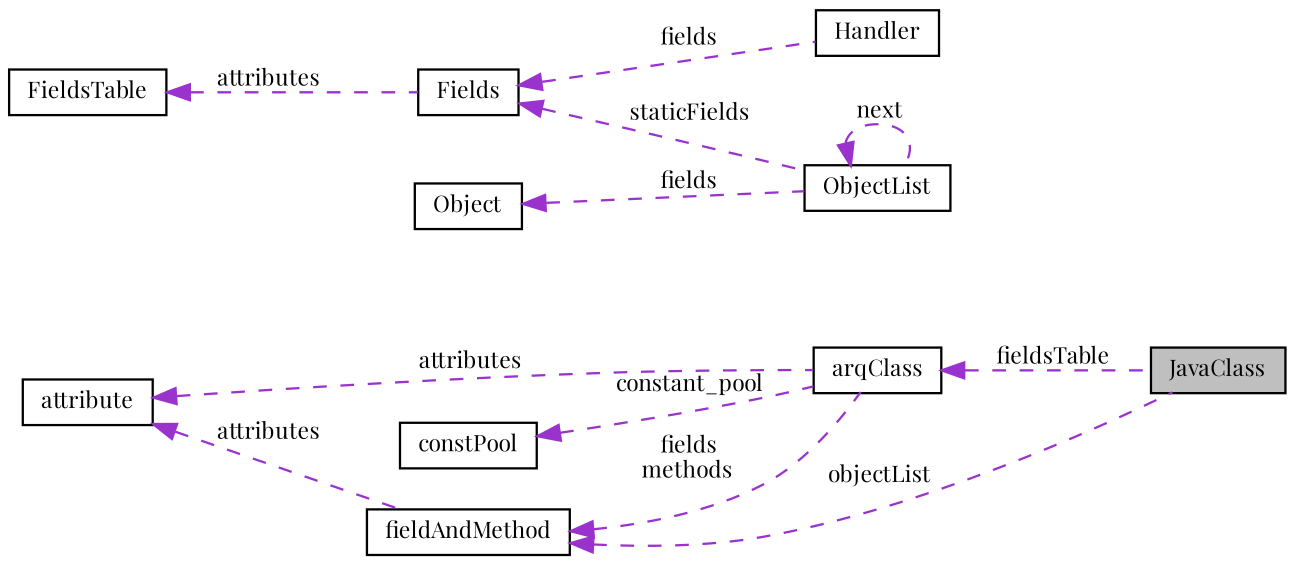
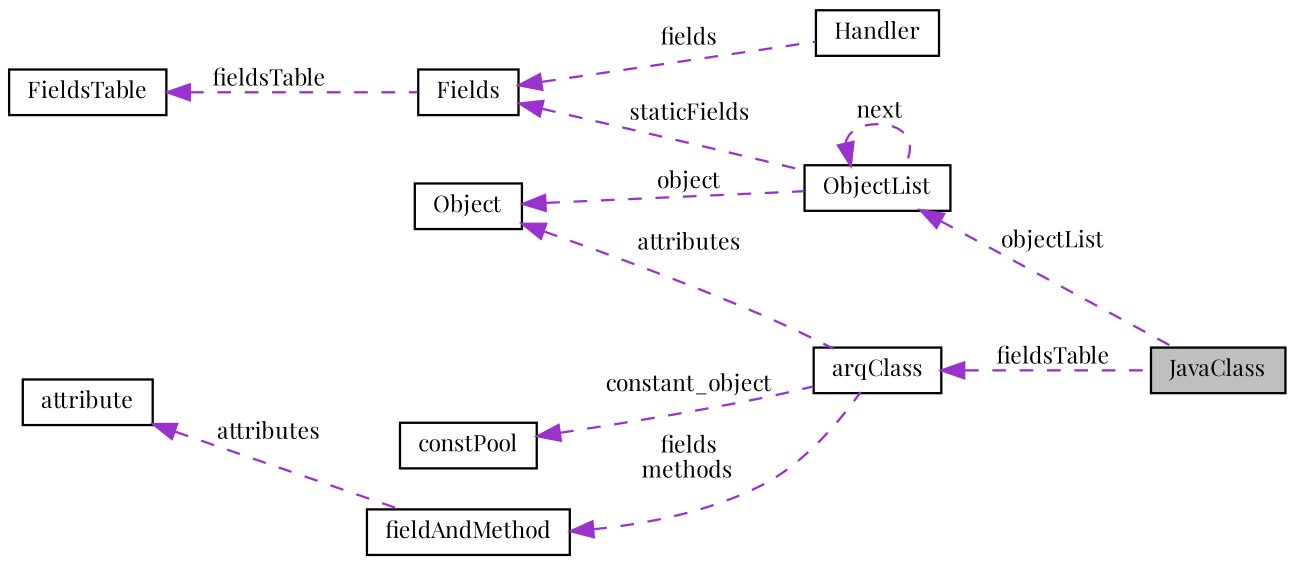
(267, 80) -> (267, 80)
(687, 182) -> (687, 182)
(495, 377) -> (691, 286)
(687, 385) -> (687, 385)
(892, 505) -> (1058, 285)
